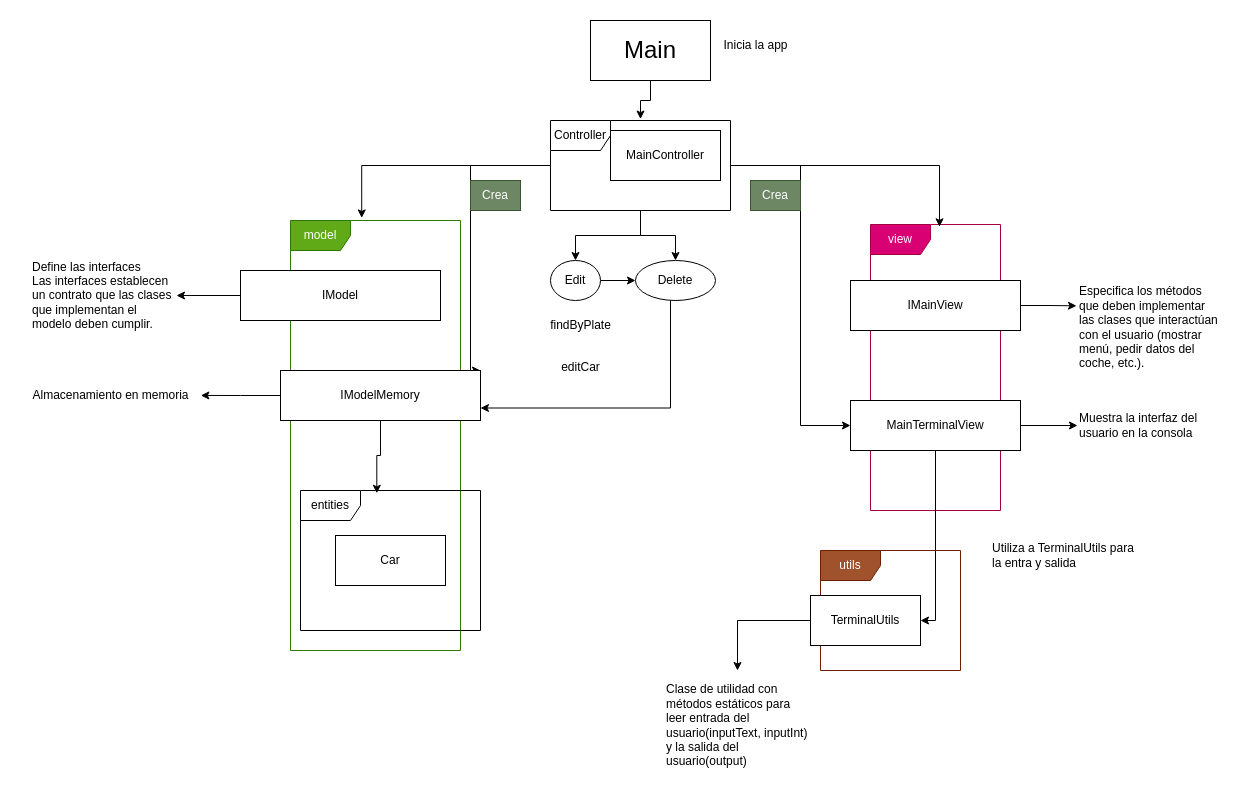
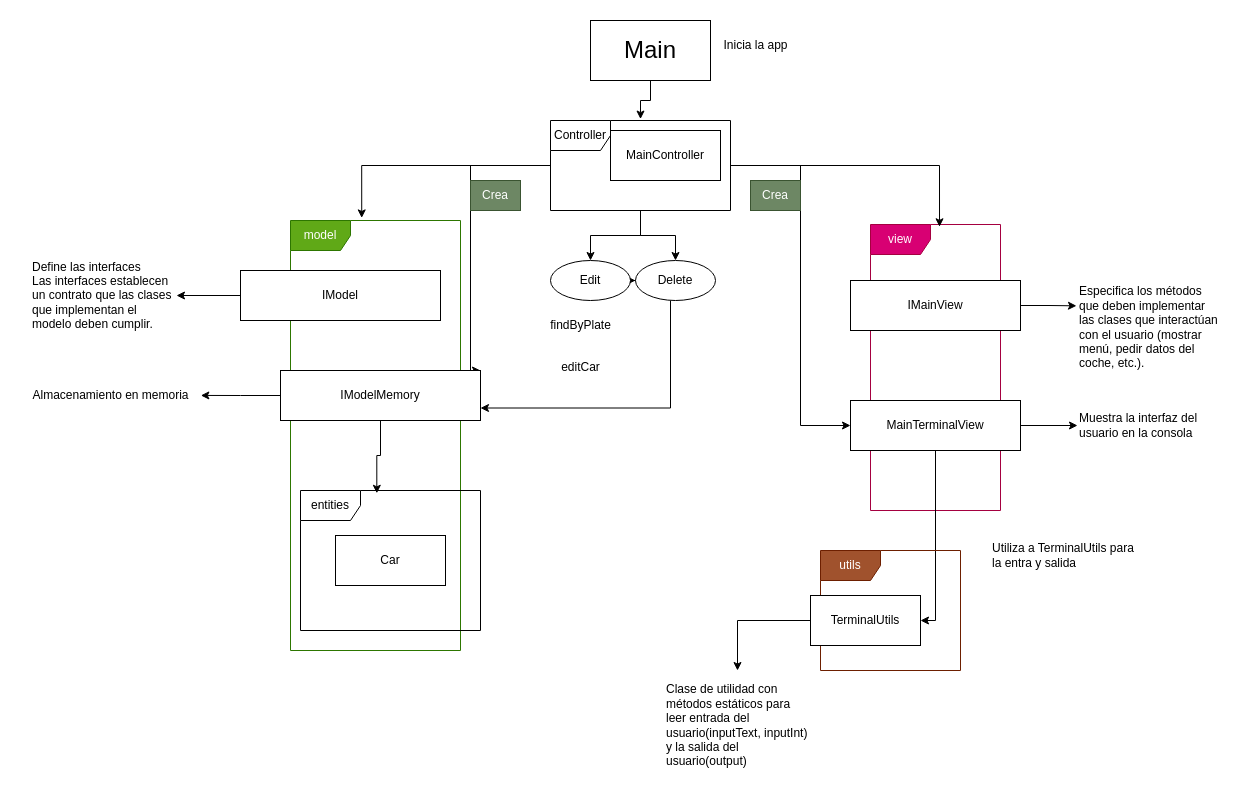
(576, 281) -> (591, 281)
